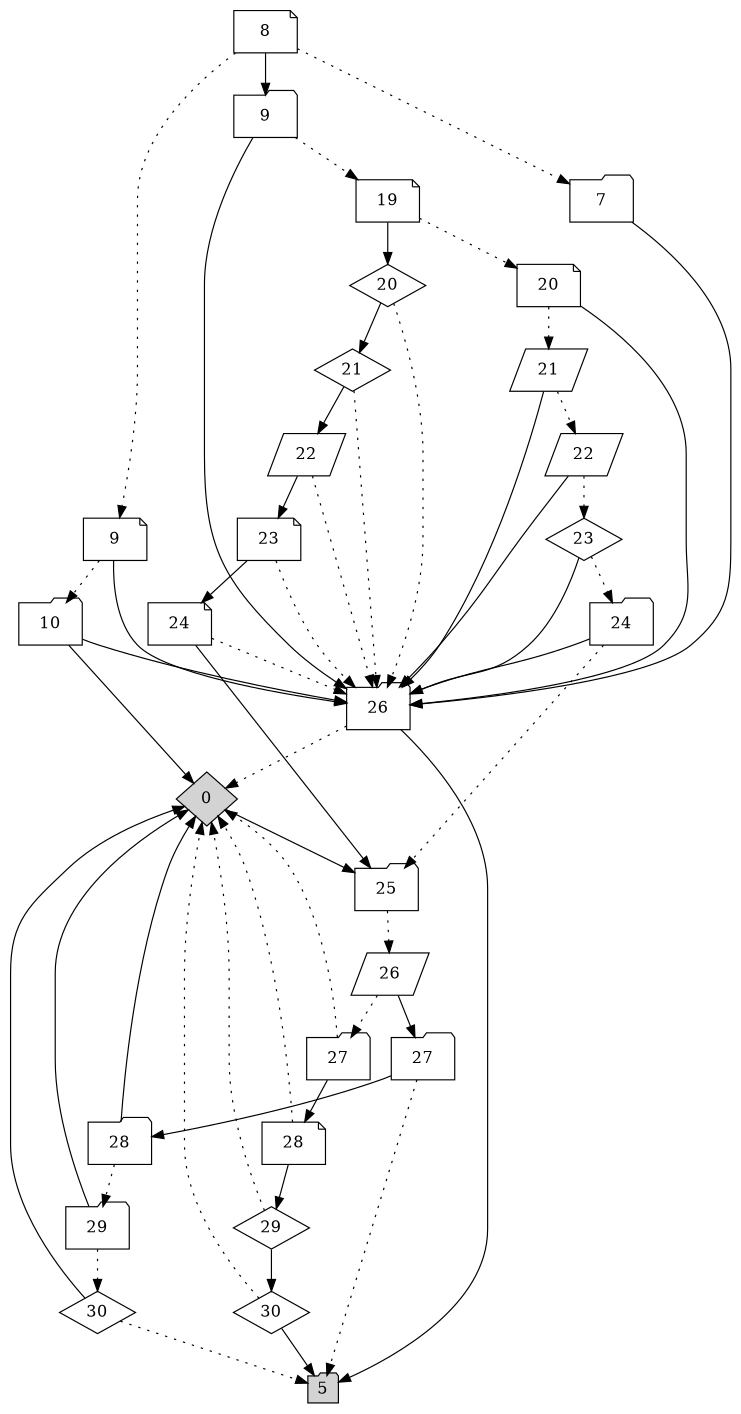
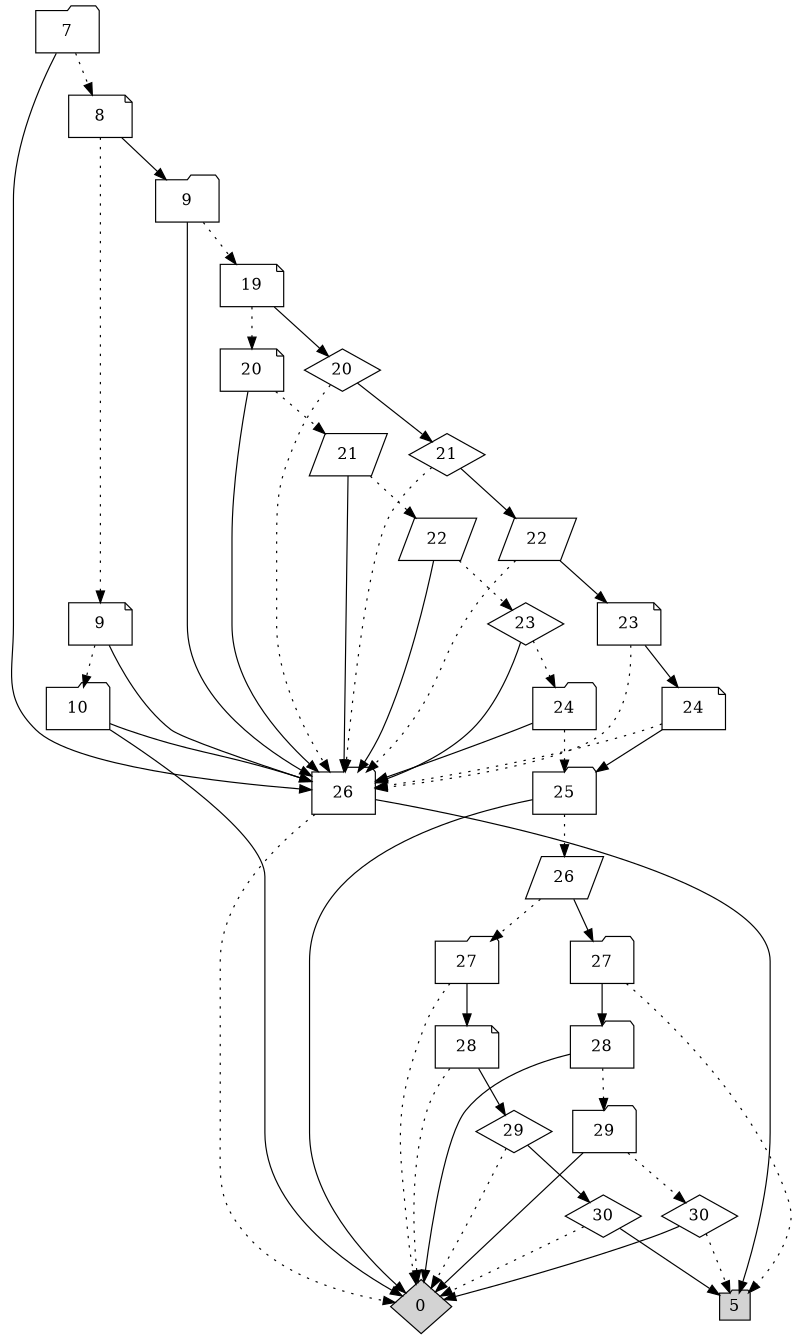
(428, 114) -> (82, 69)
(285, 838) -> (310, 989)
